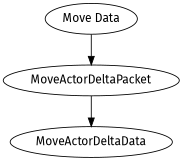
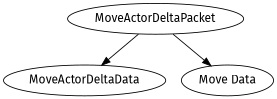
(91, 45) -> (189, 47)
